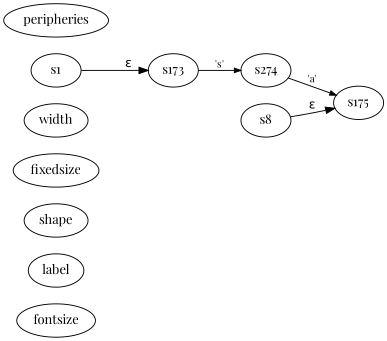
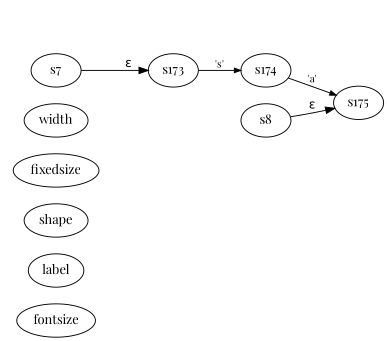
(56, 20) -> none
(56, 70) -> (56, 70)
(266, 70) -> (266, 70)
